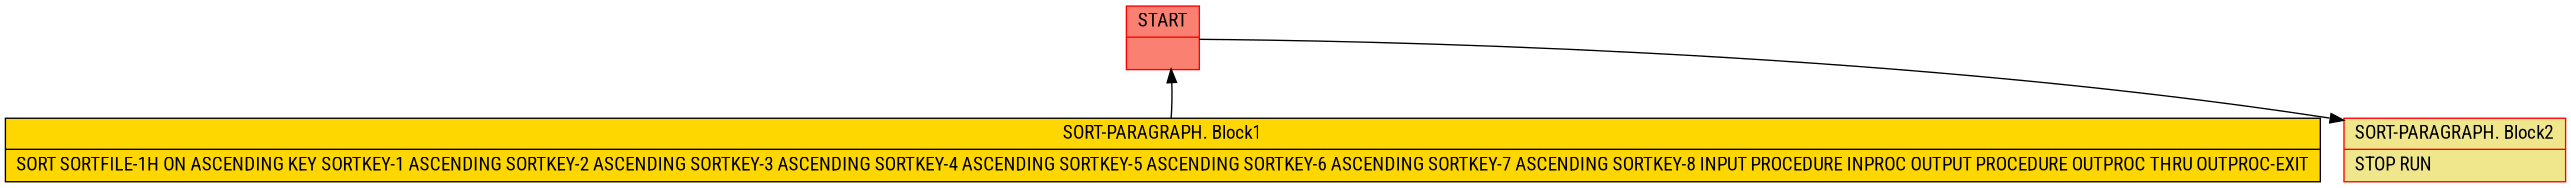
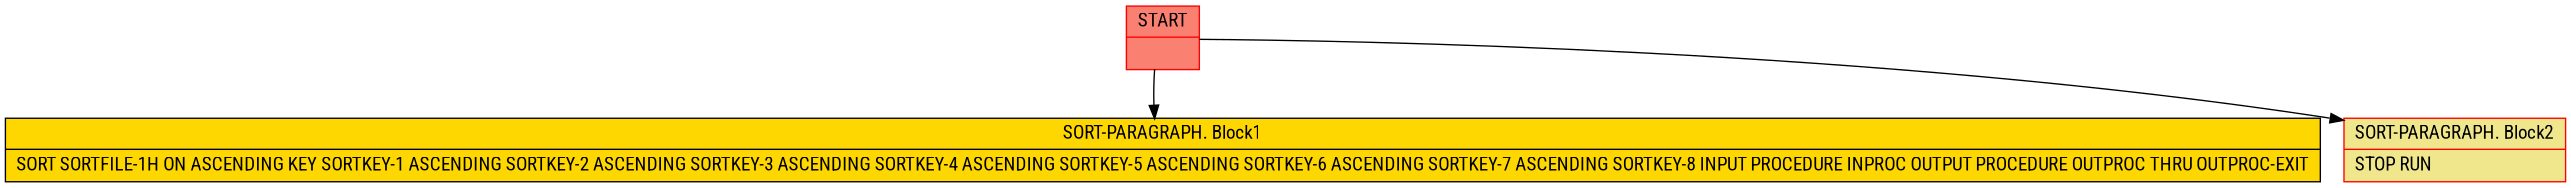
(1172, 101) -> (1154, 87)
